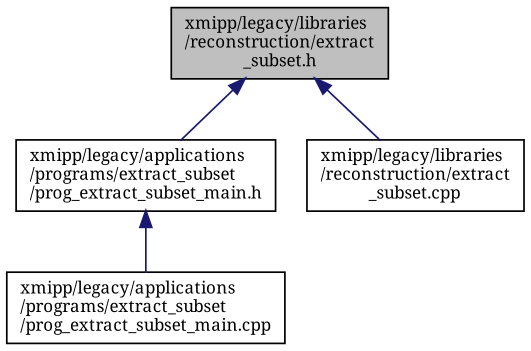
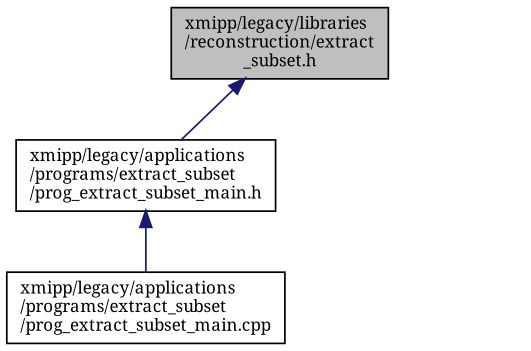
(415, 176) -> none
